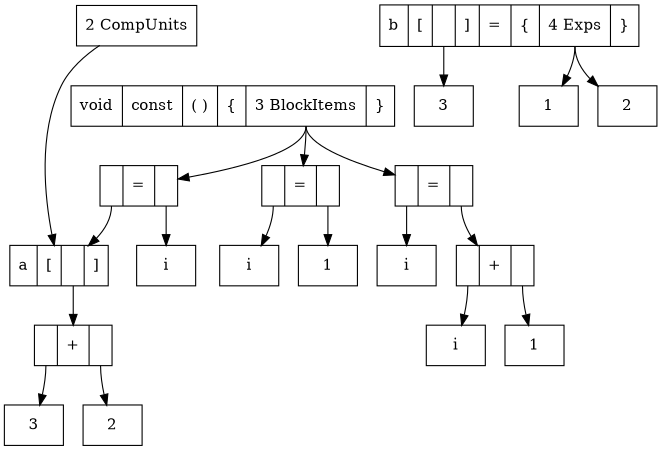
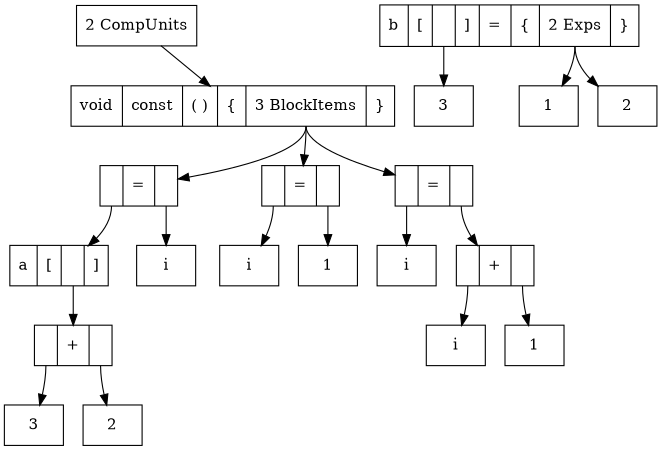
(575, 25) -> (575, 25)
(48, 131) -> (181, 62)
